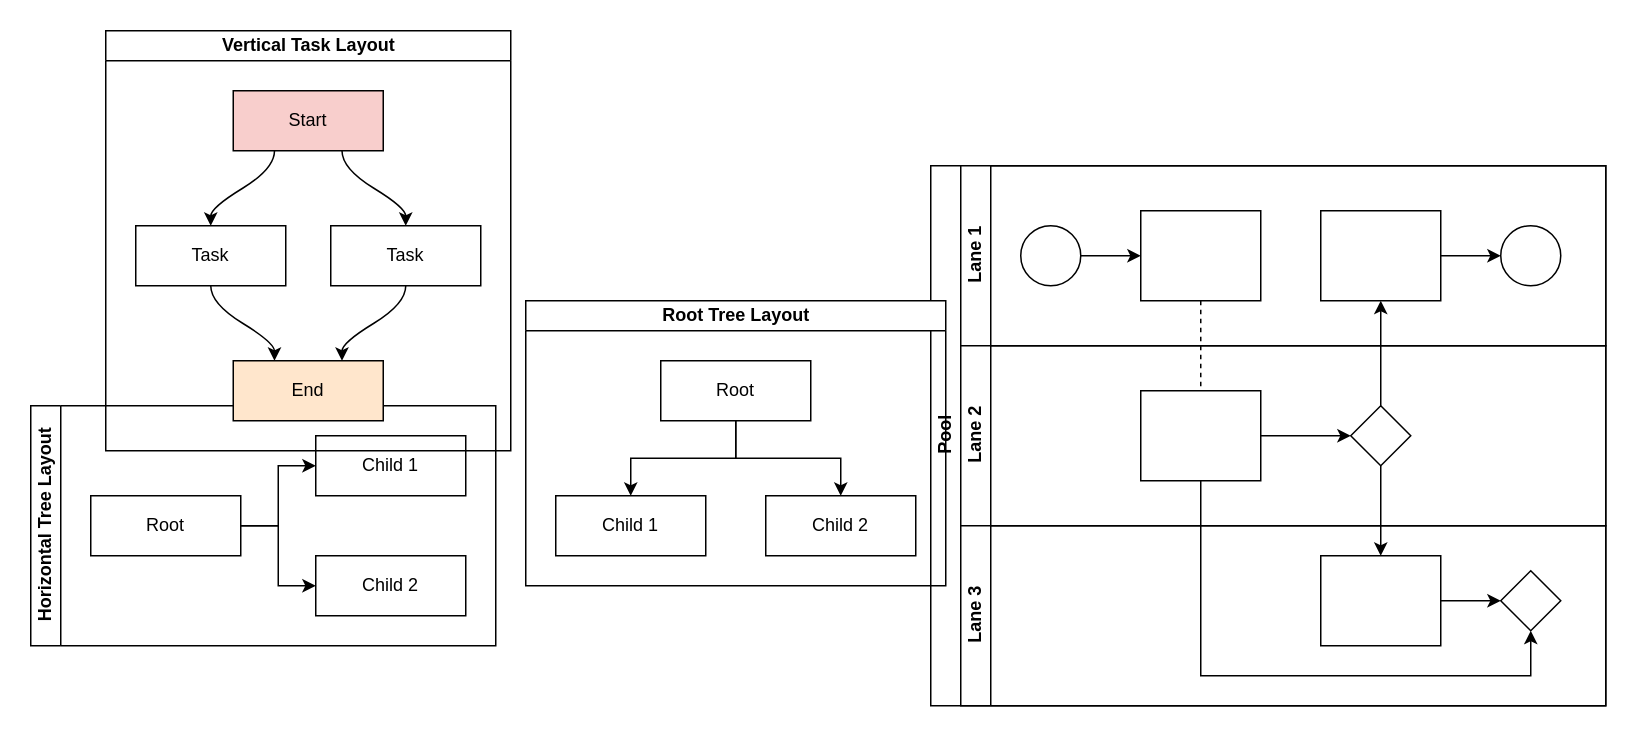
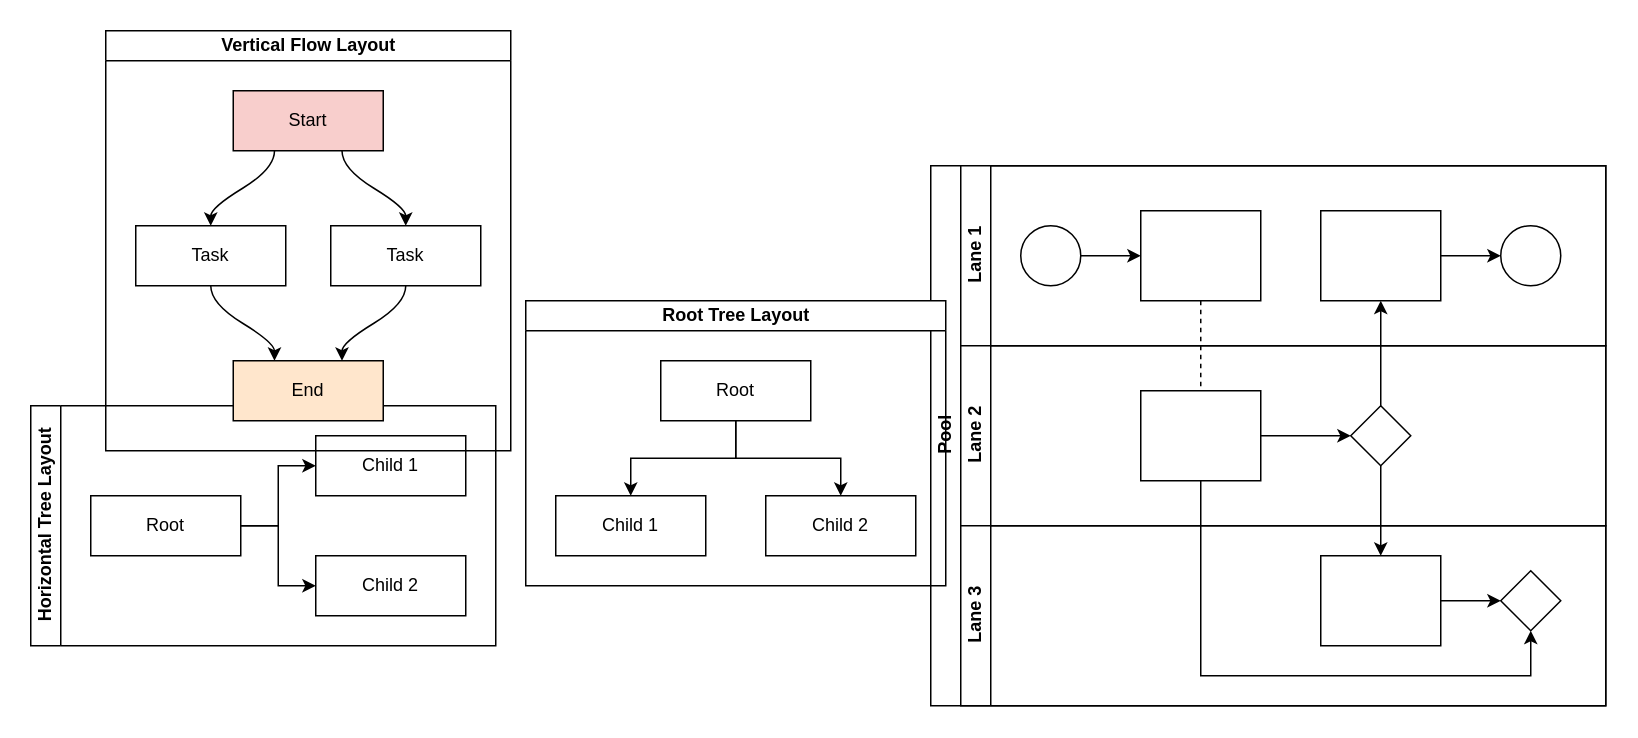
(309, 46) -> (309, 46)
